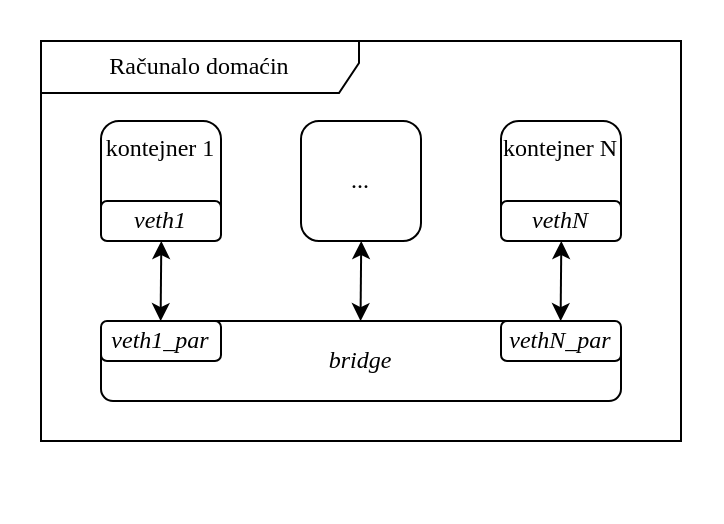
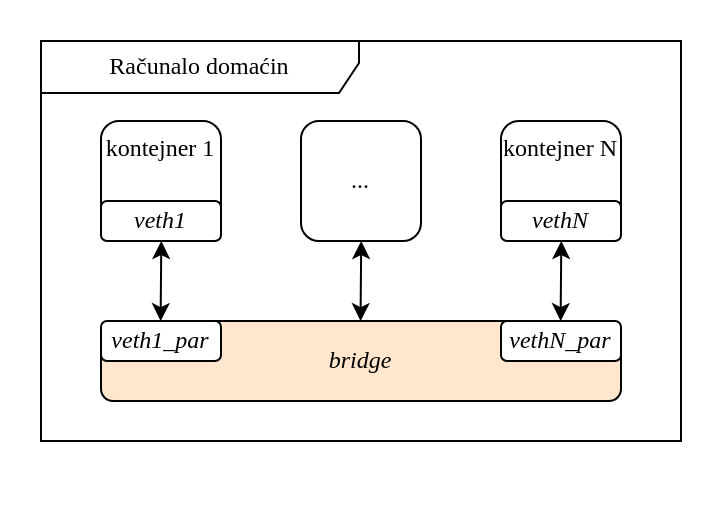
(361, 361) -> (361, 361)
